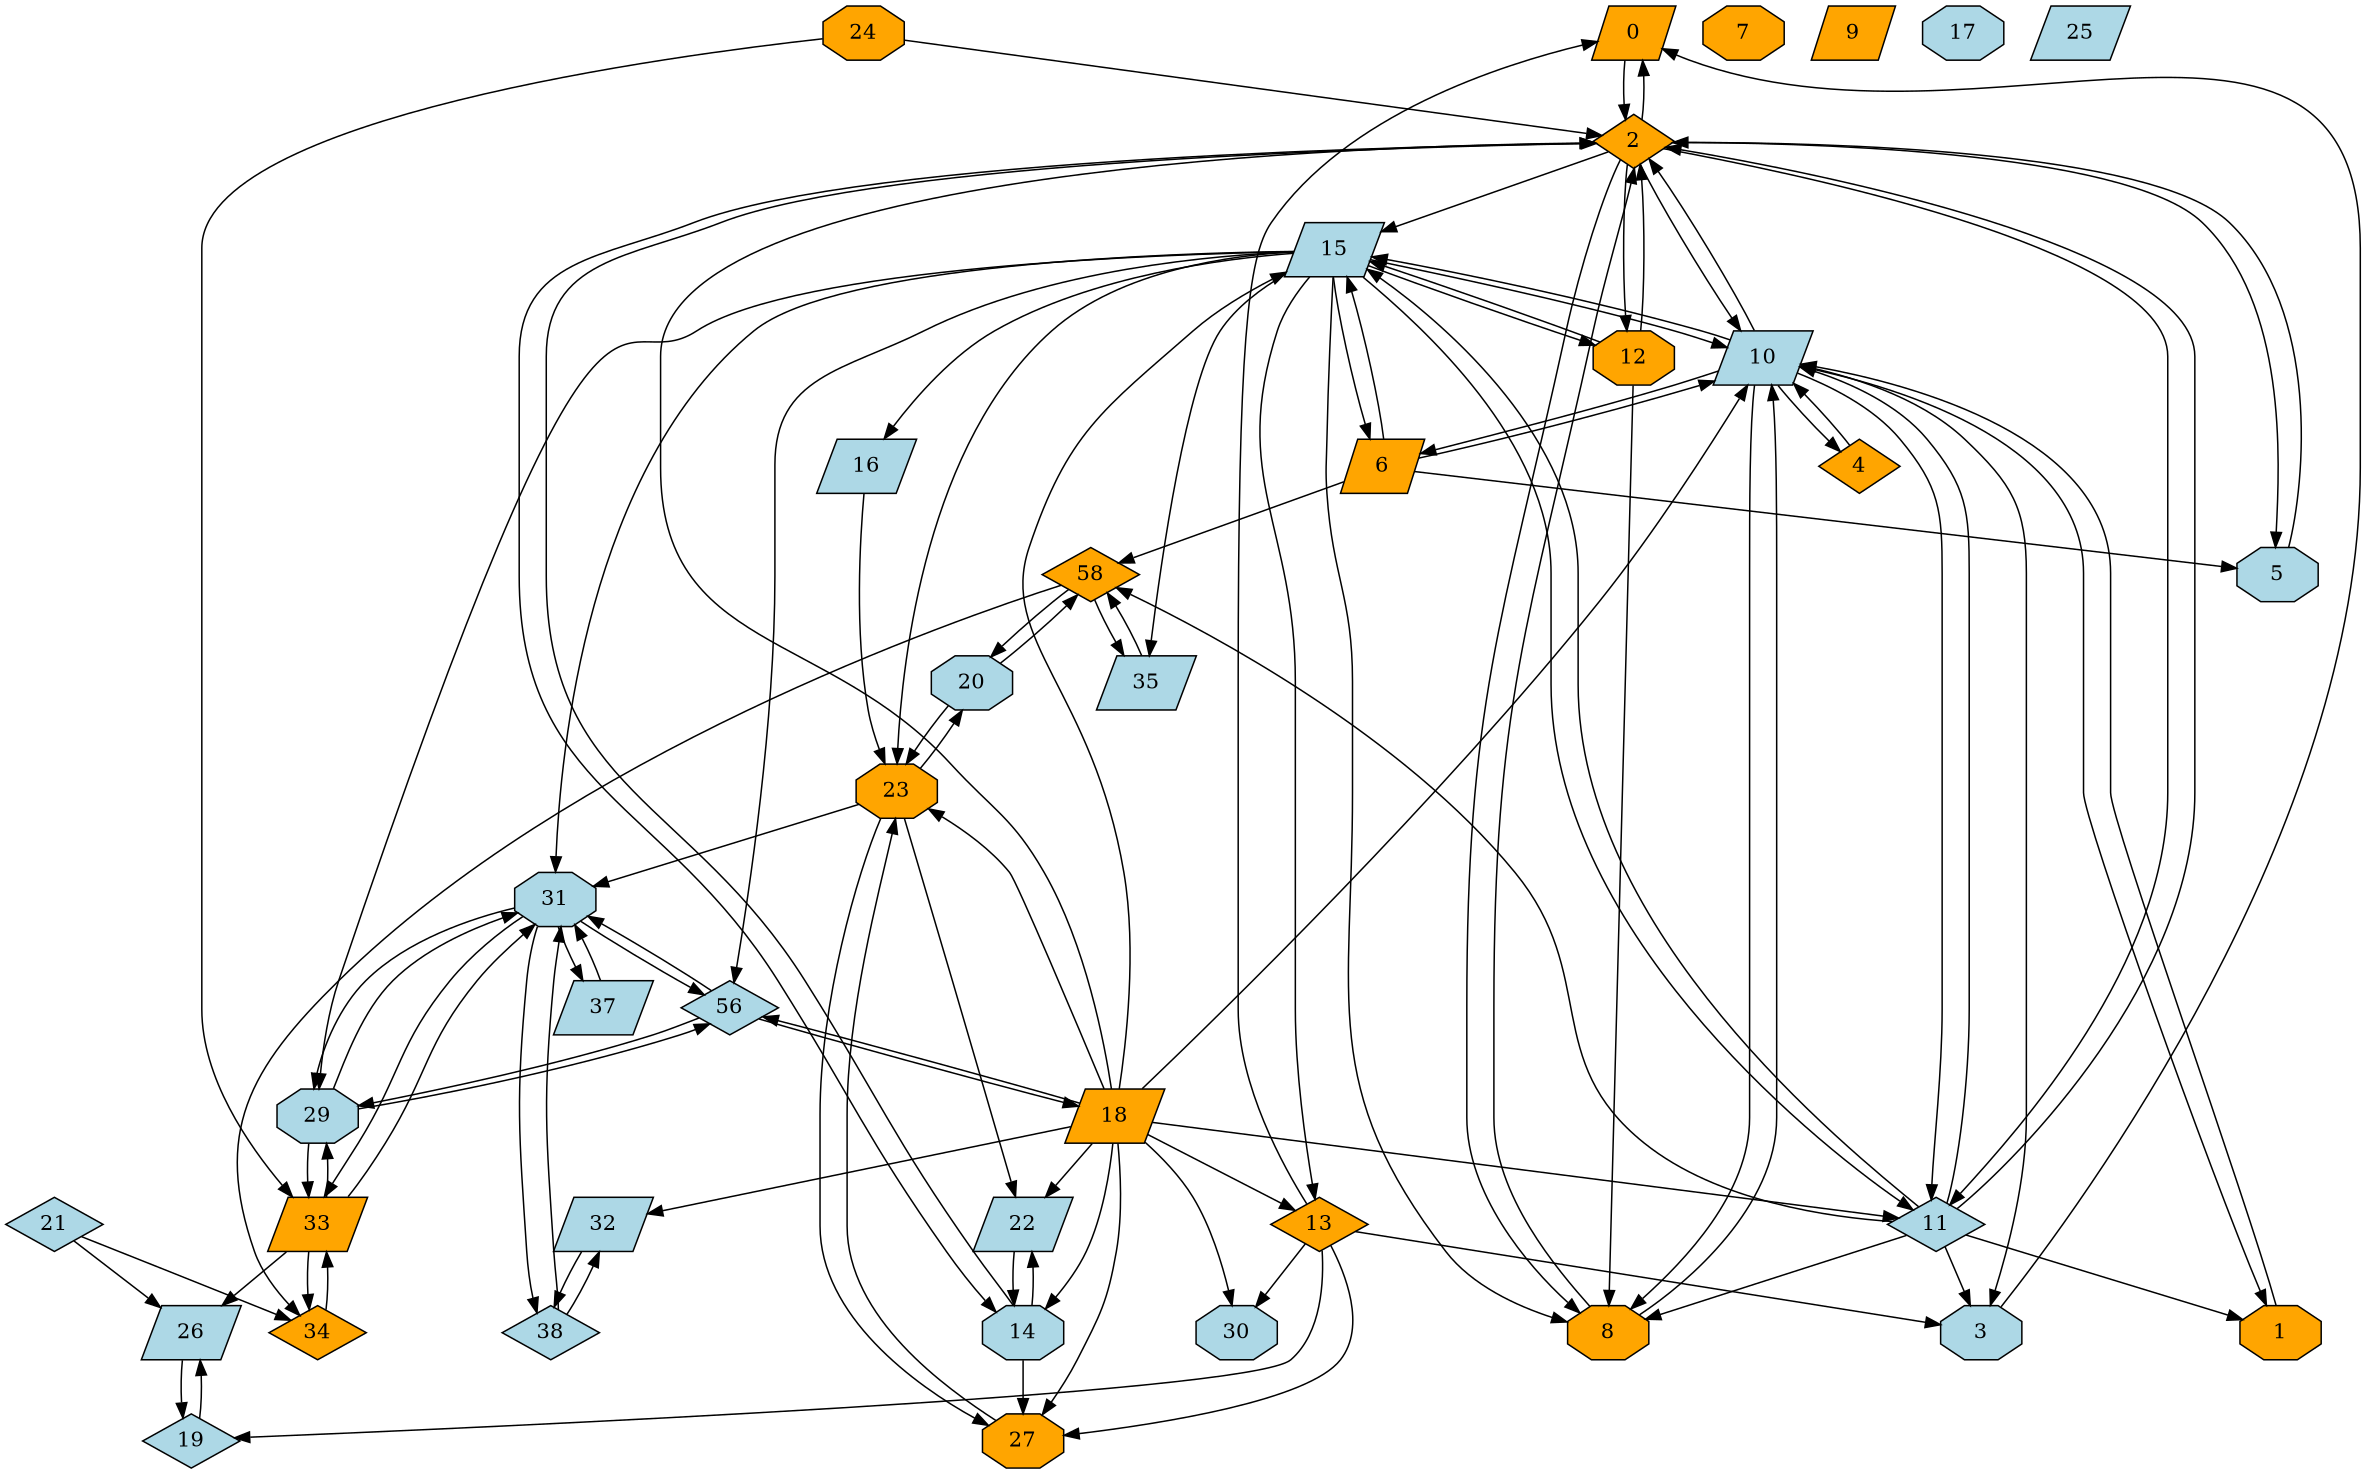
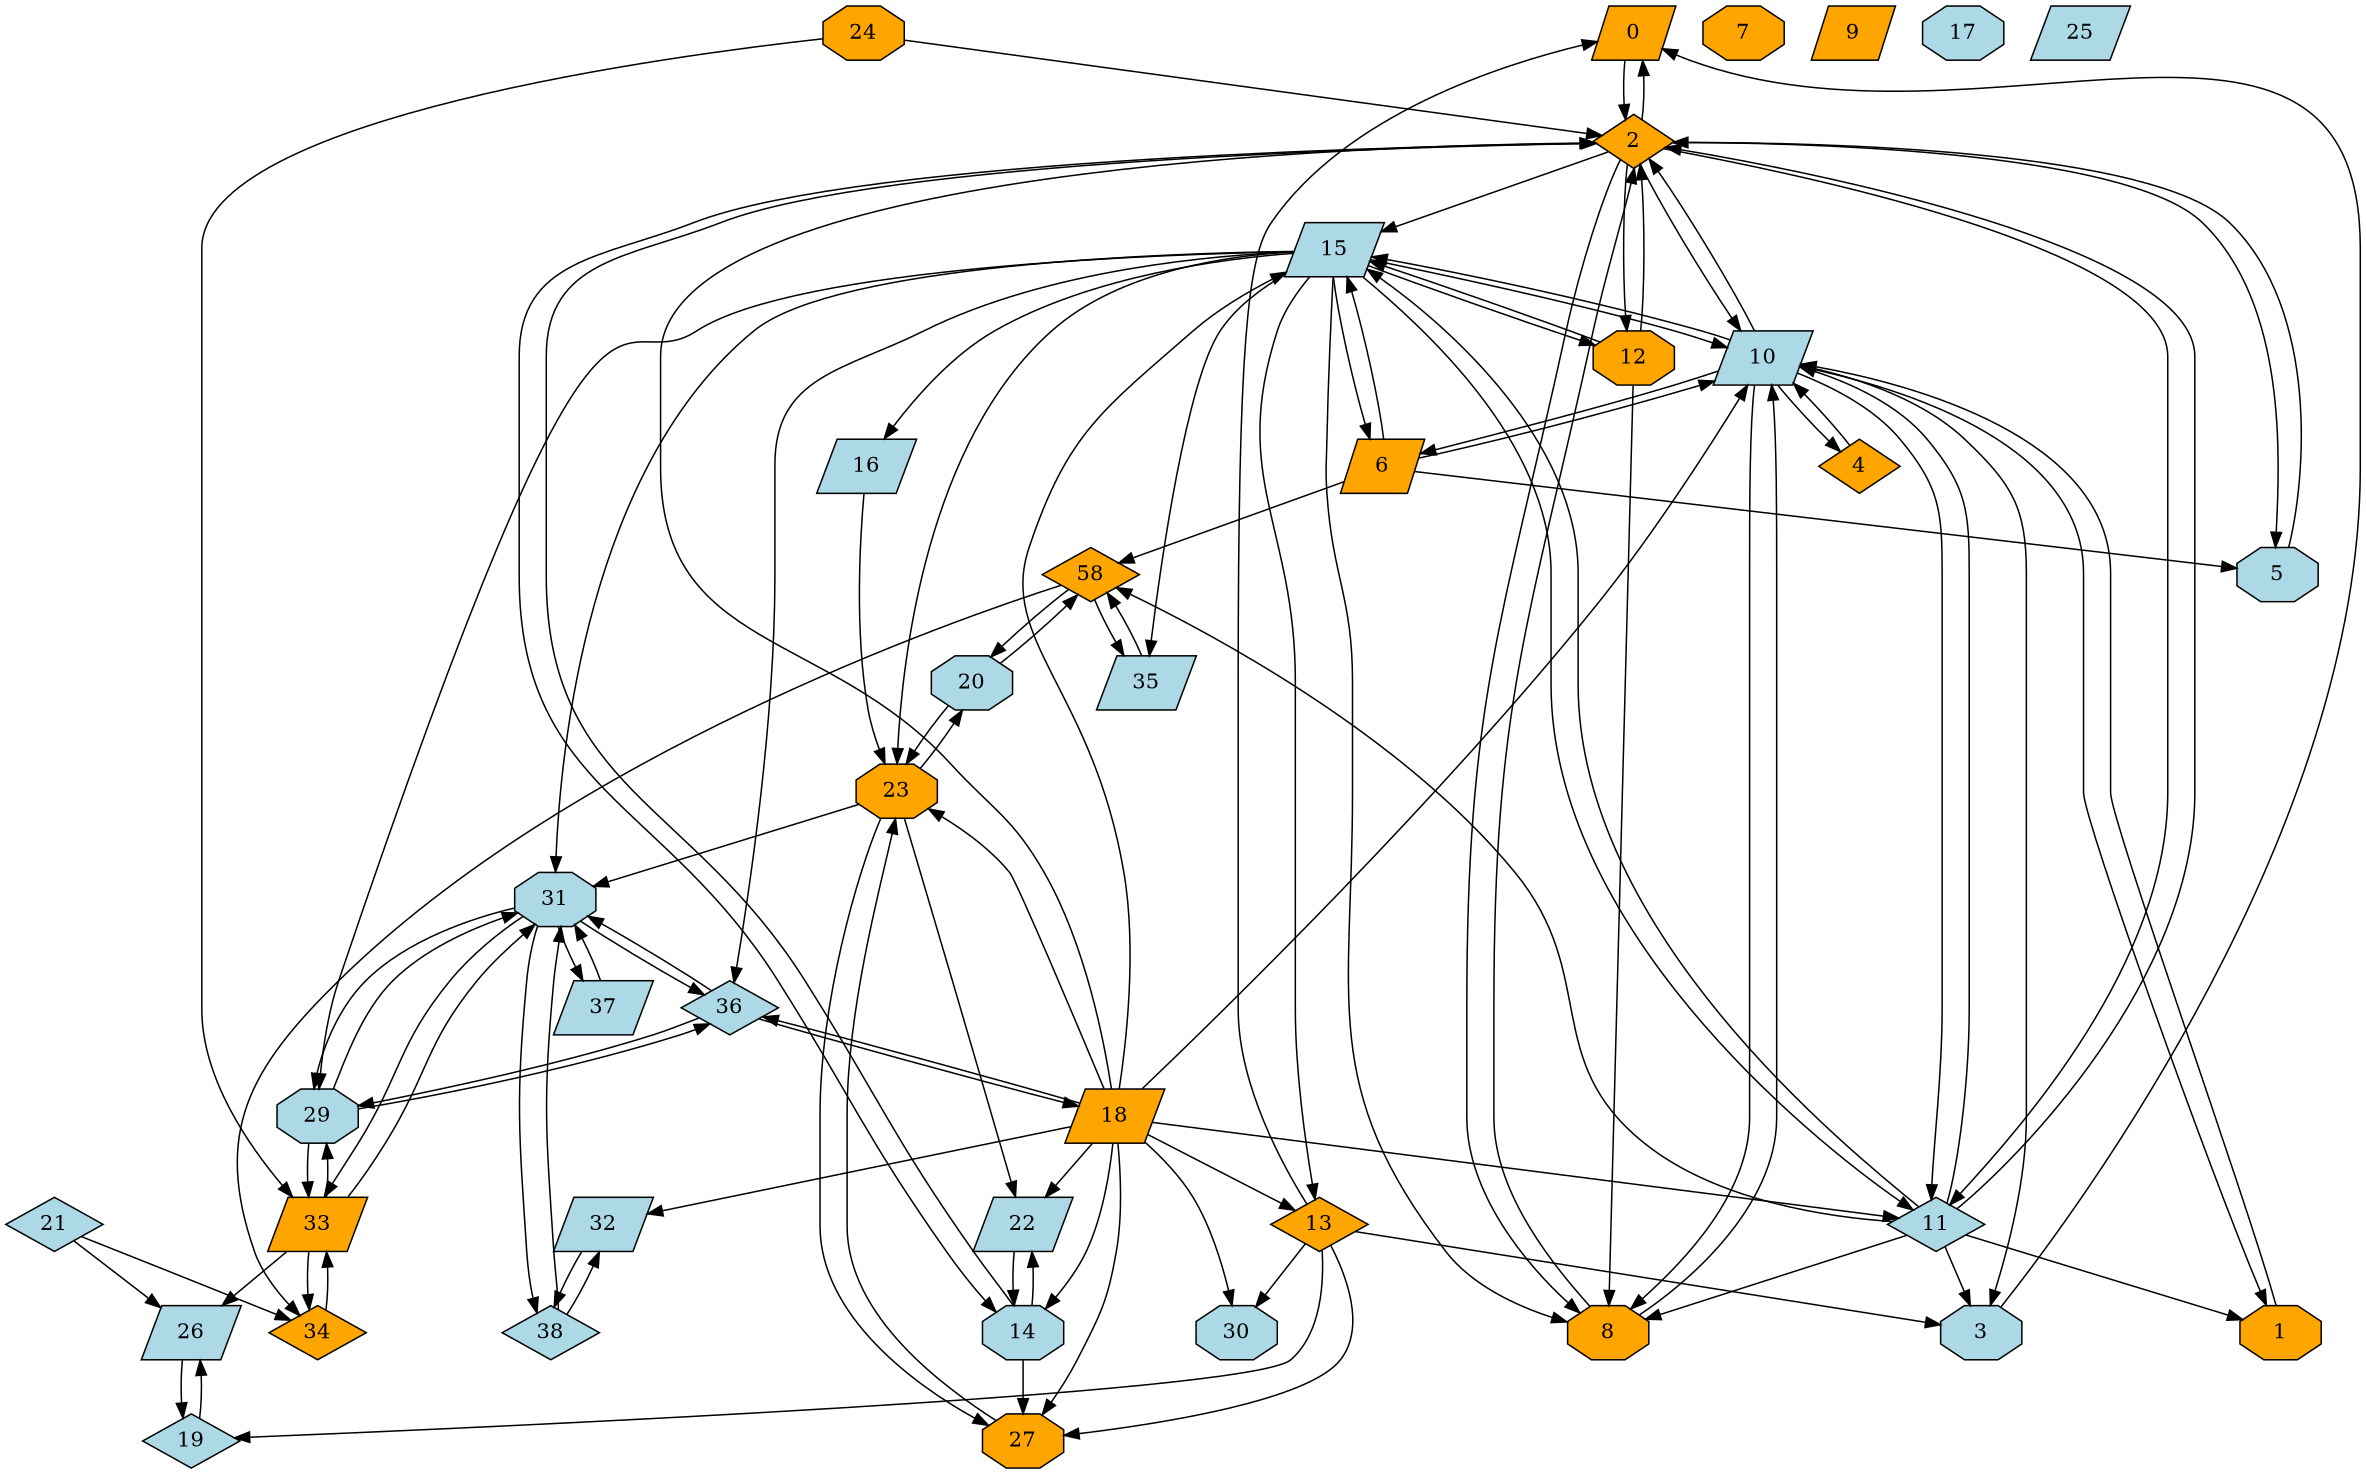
(730, 1008) -> (730, 1008)
